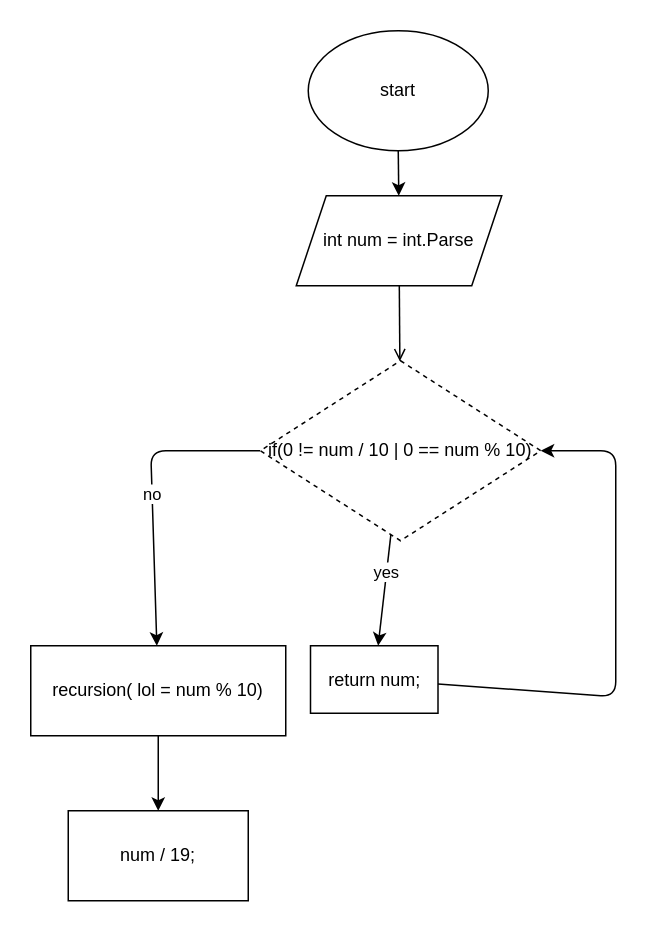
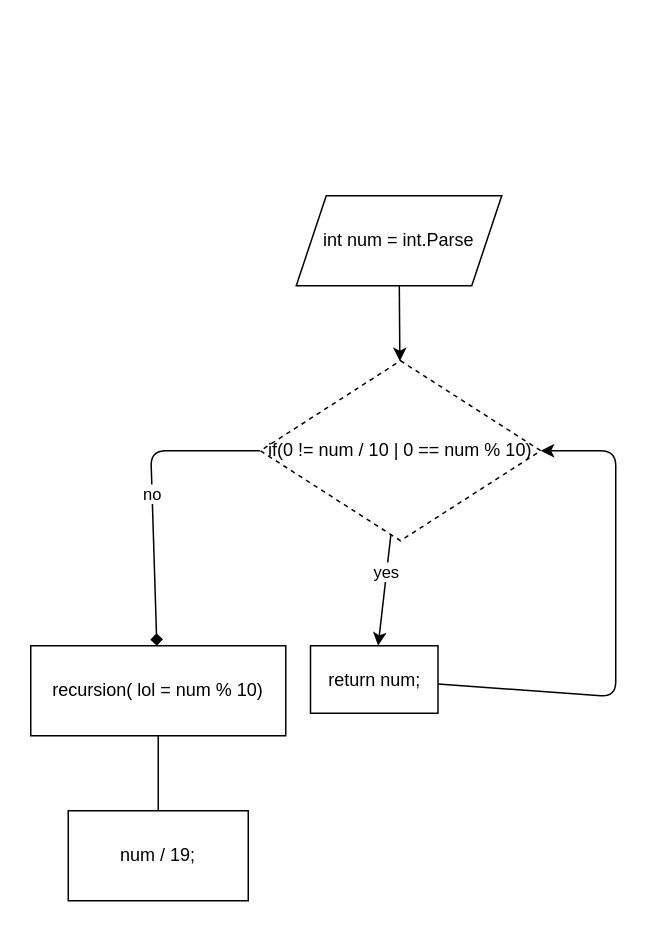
(398, 91) -> none
(398, 168) -> none
(400, 351) -> (400, 349)
(156, 634) -> (156, 633)
(158, 799) -> (158, 803)
